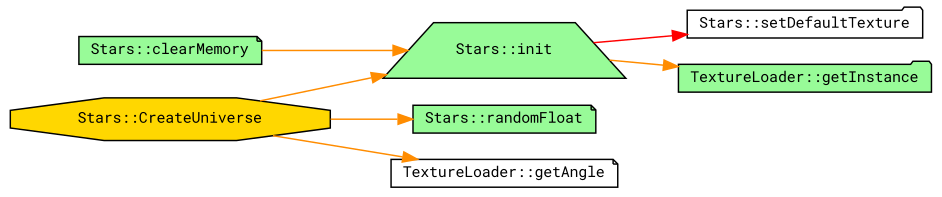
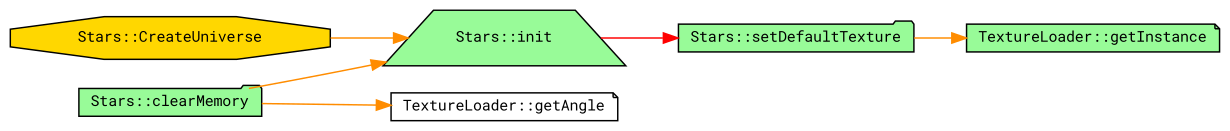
(805, 24) -> (796, 38)
(170, 50) -> (170, 102)
(636, 63) -> (933, 38)
(805, 78) -> (1093, 38)
(504, 119) -> none
(338, 146) -> (319, 104)
